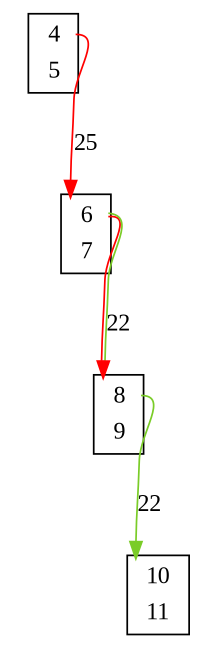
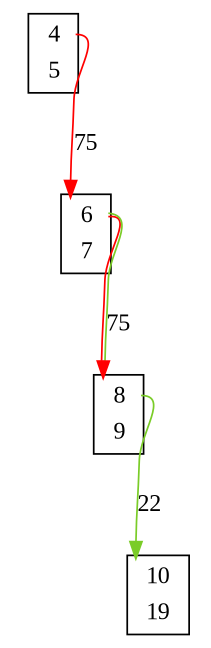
(86, 144) -> (86, 144)
(119, 324) -> (119, 324)
(158, 612) -> (158, 612)
